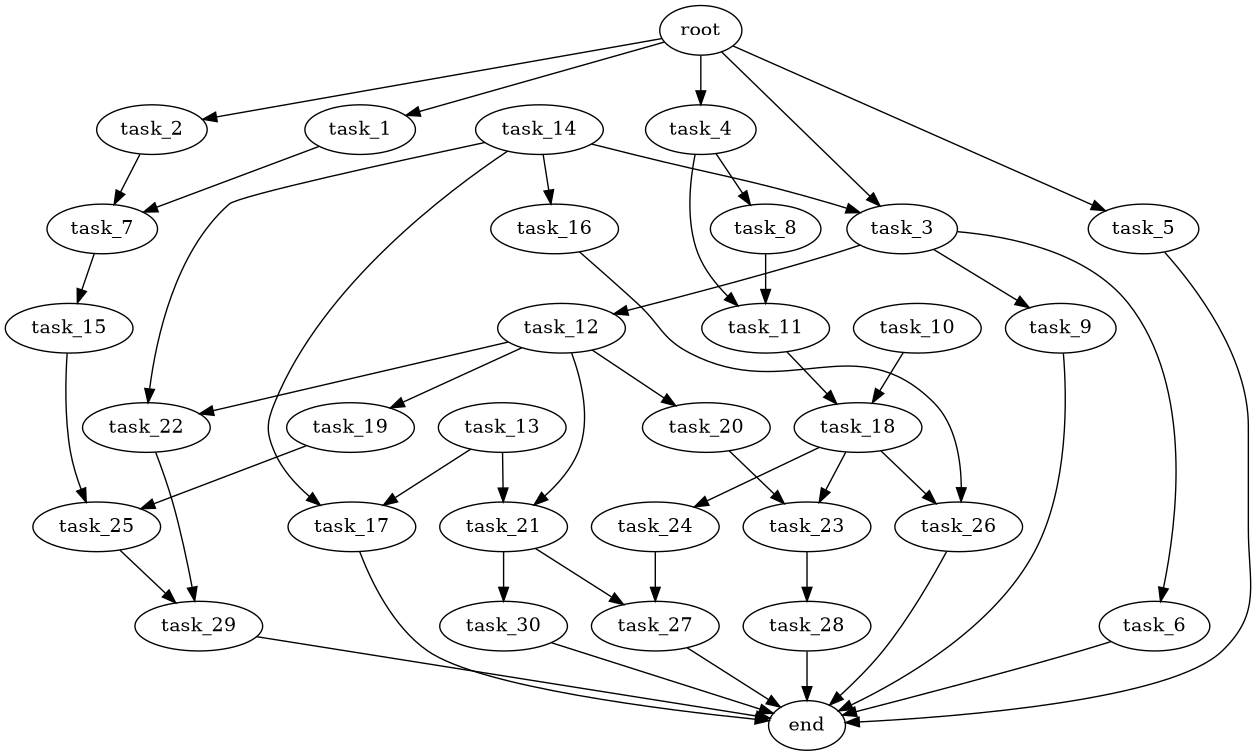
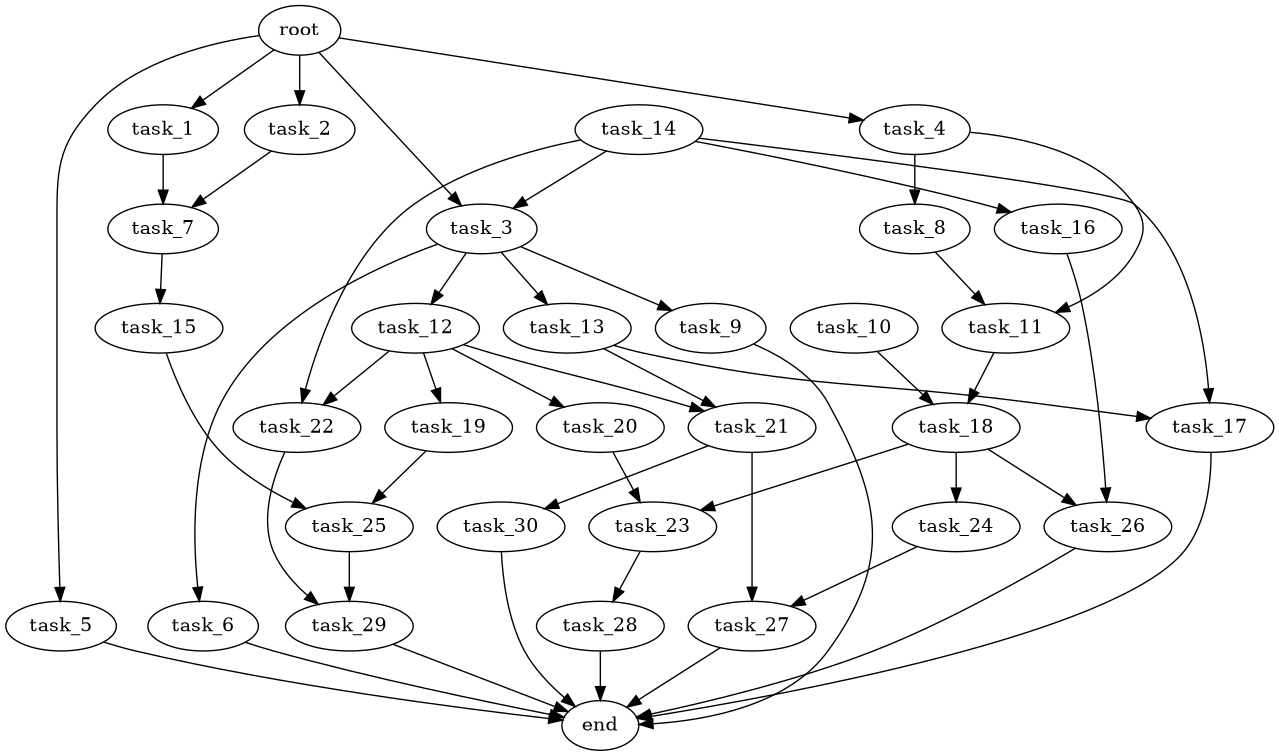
none -> (520, 273)
